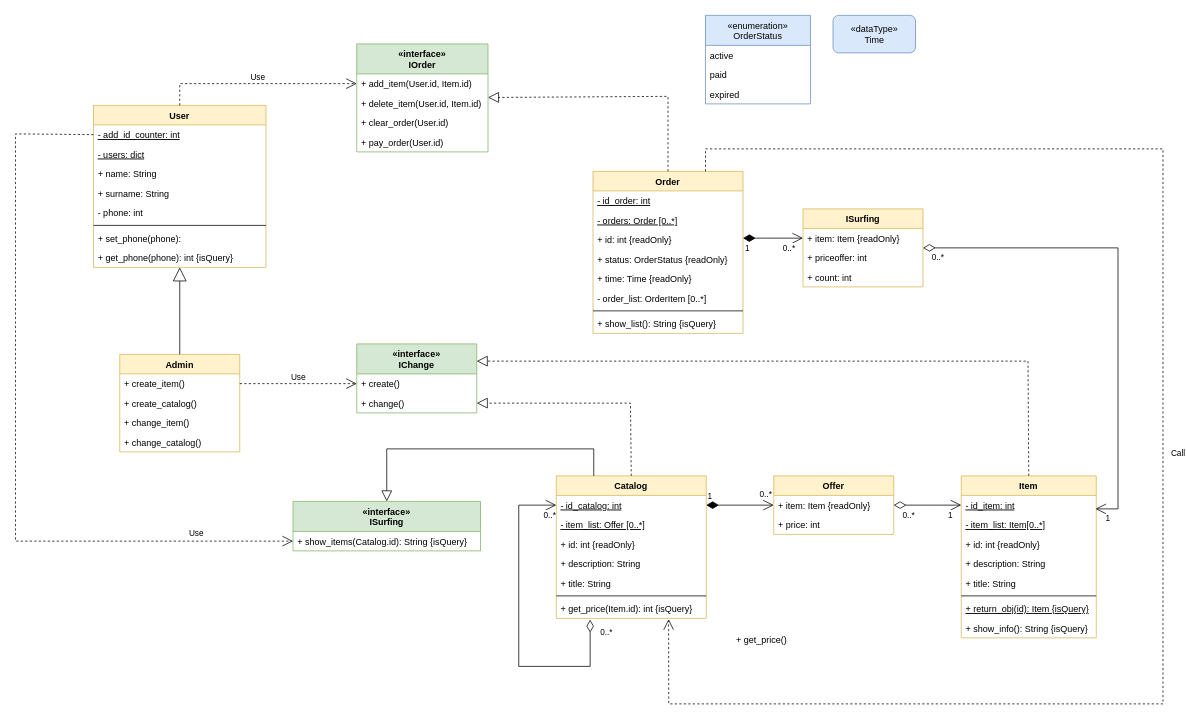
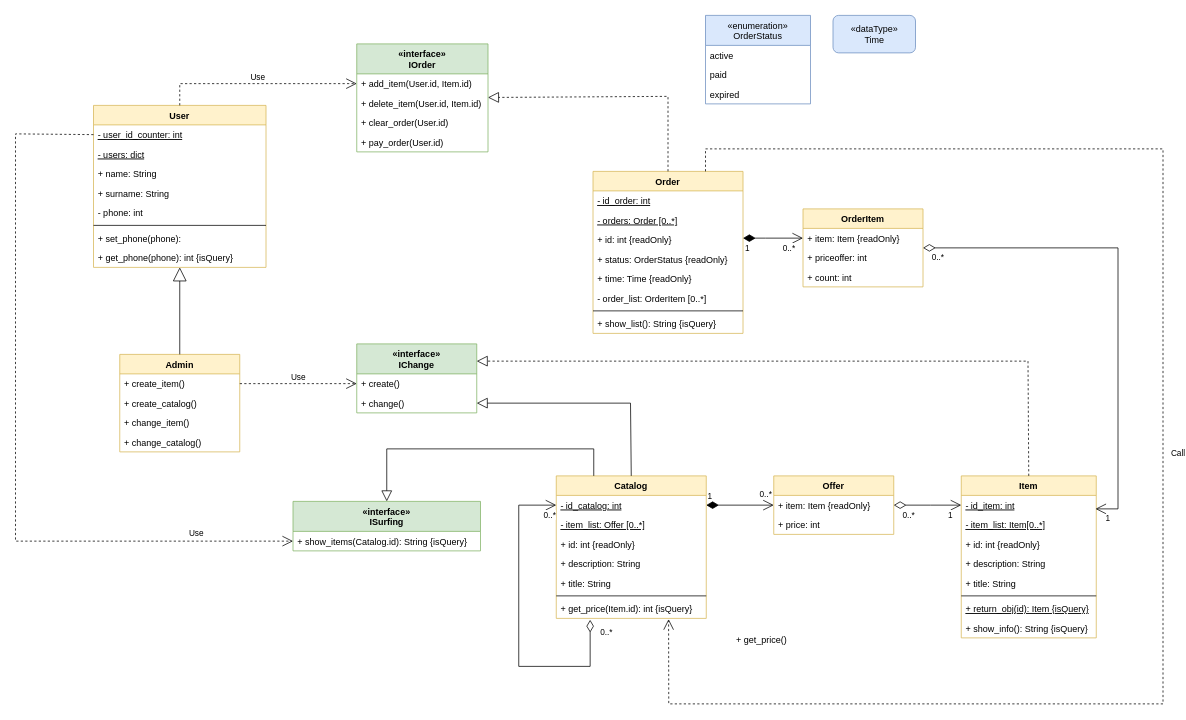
(145, 135) -> (147, 135)
(863, 219) -> (863, 219)
(594, 403) -> (594, 403)
